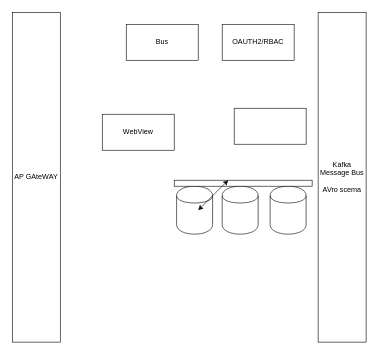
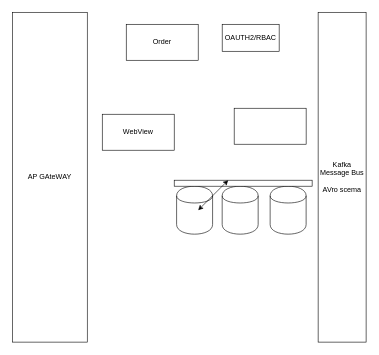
(162, 42) -> (162, 42)
(258, 42) -> (251, 38)
(36, 177) -> (50, 177)
